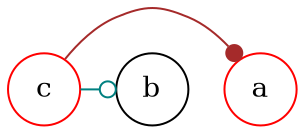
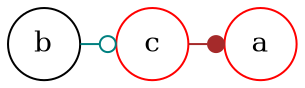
(90, 89) -> (90, 44)
